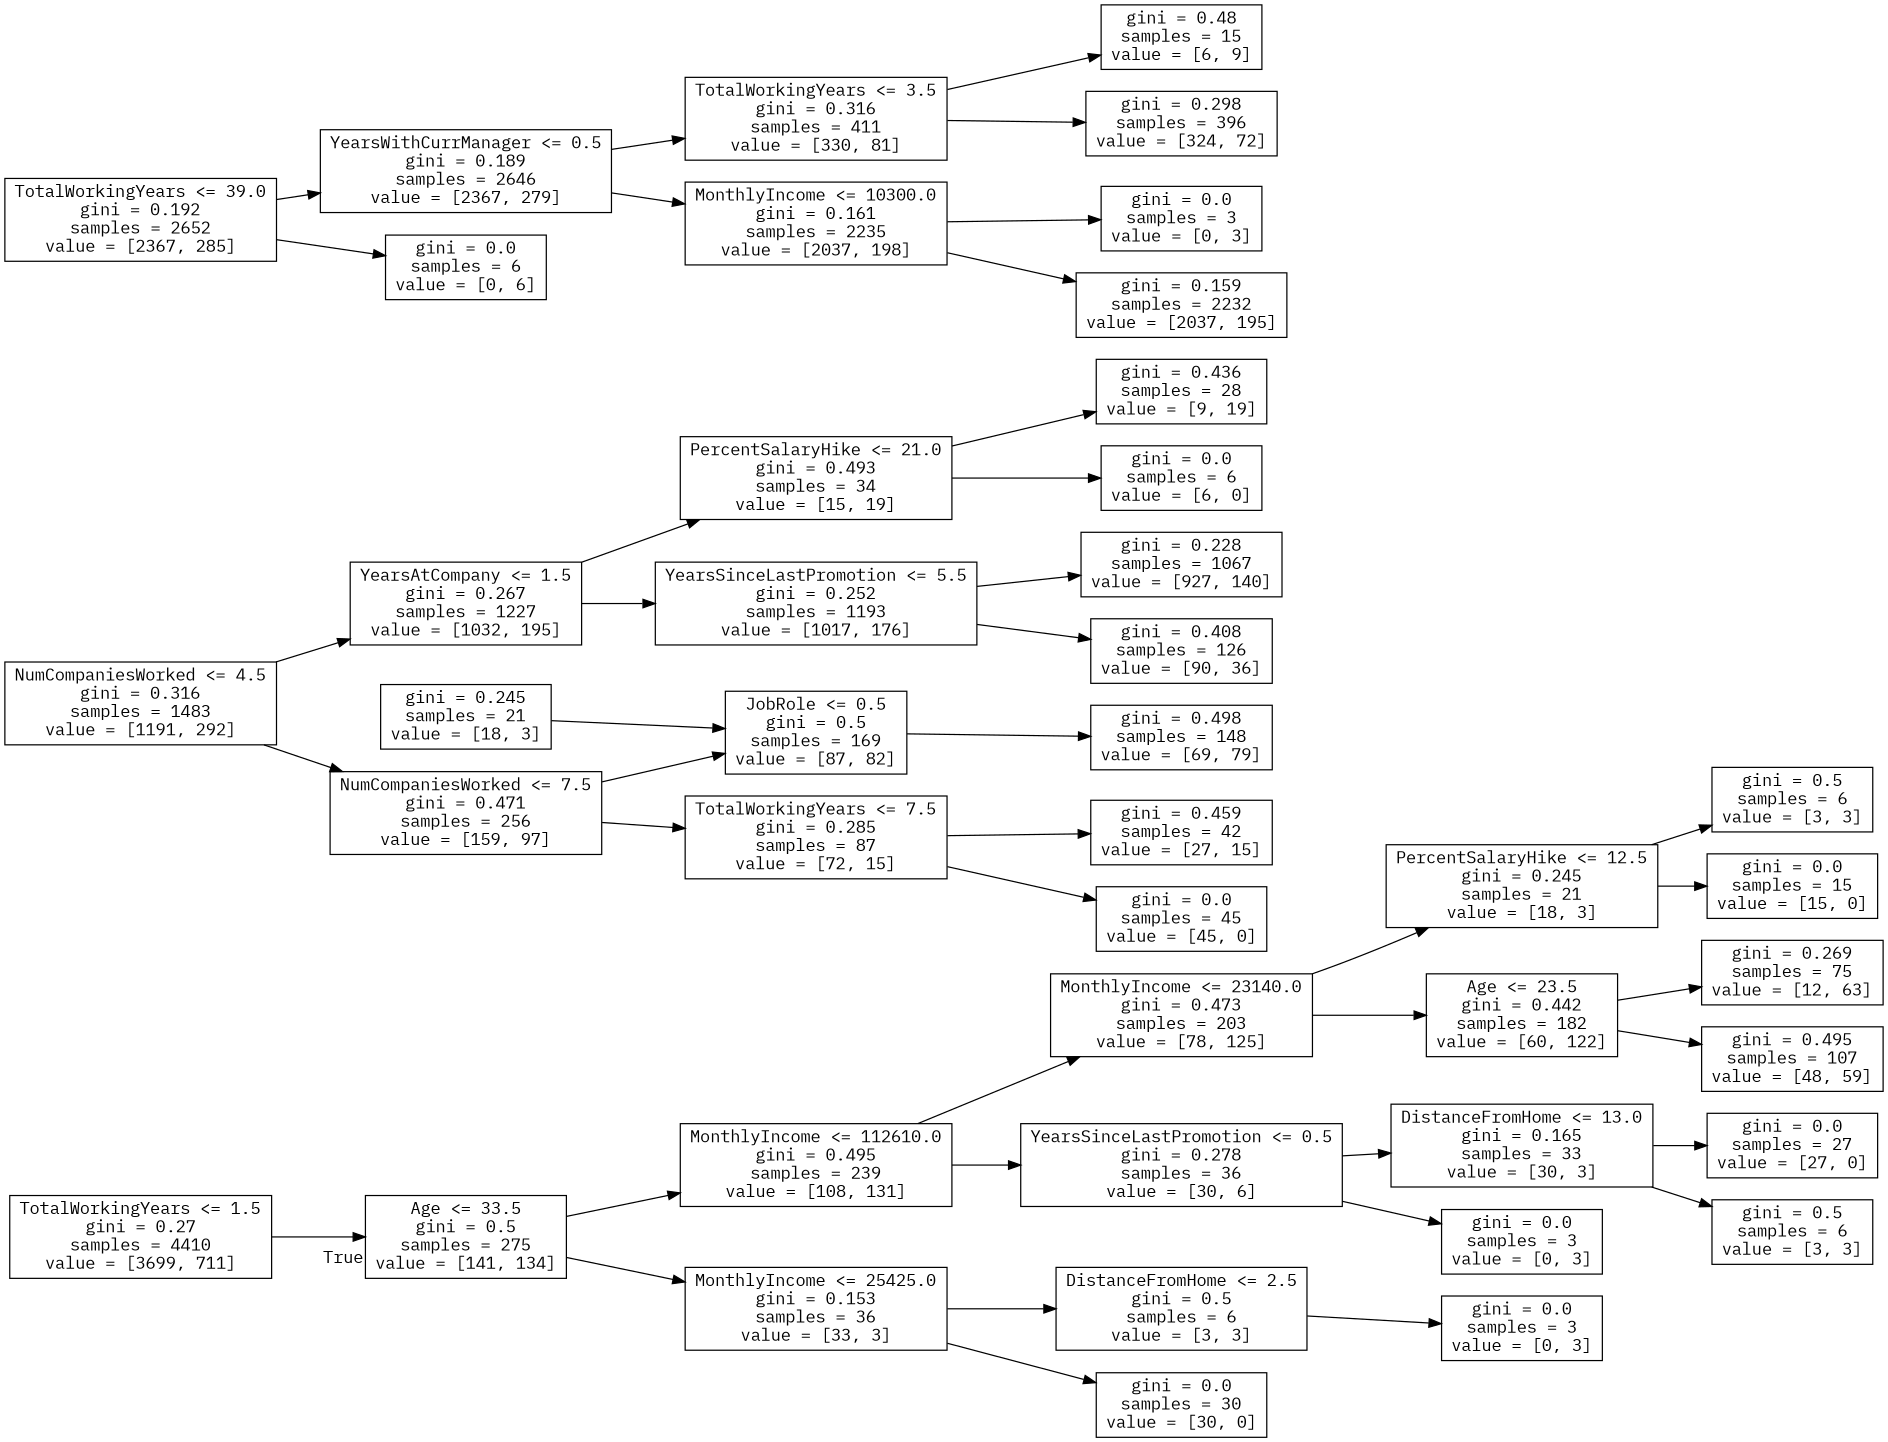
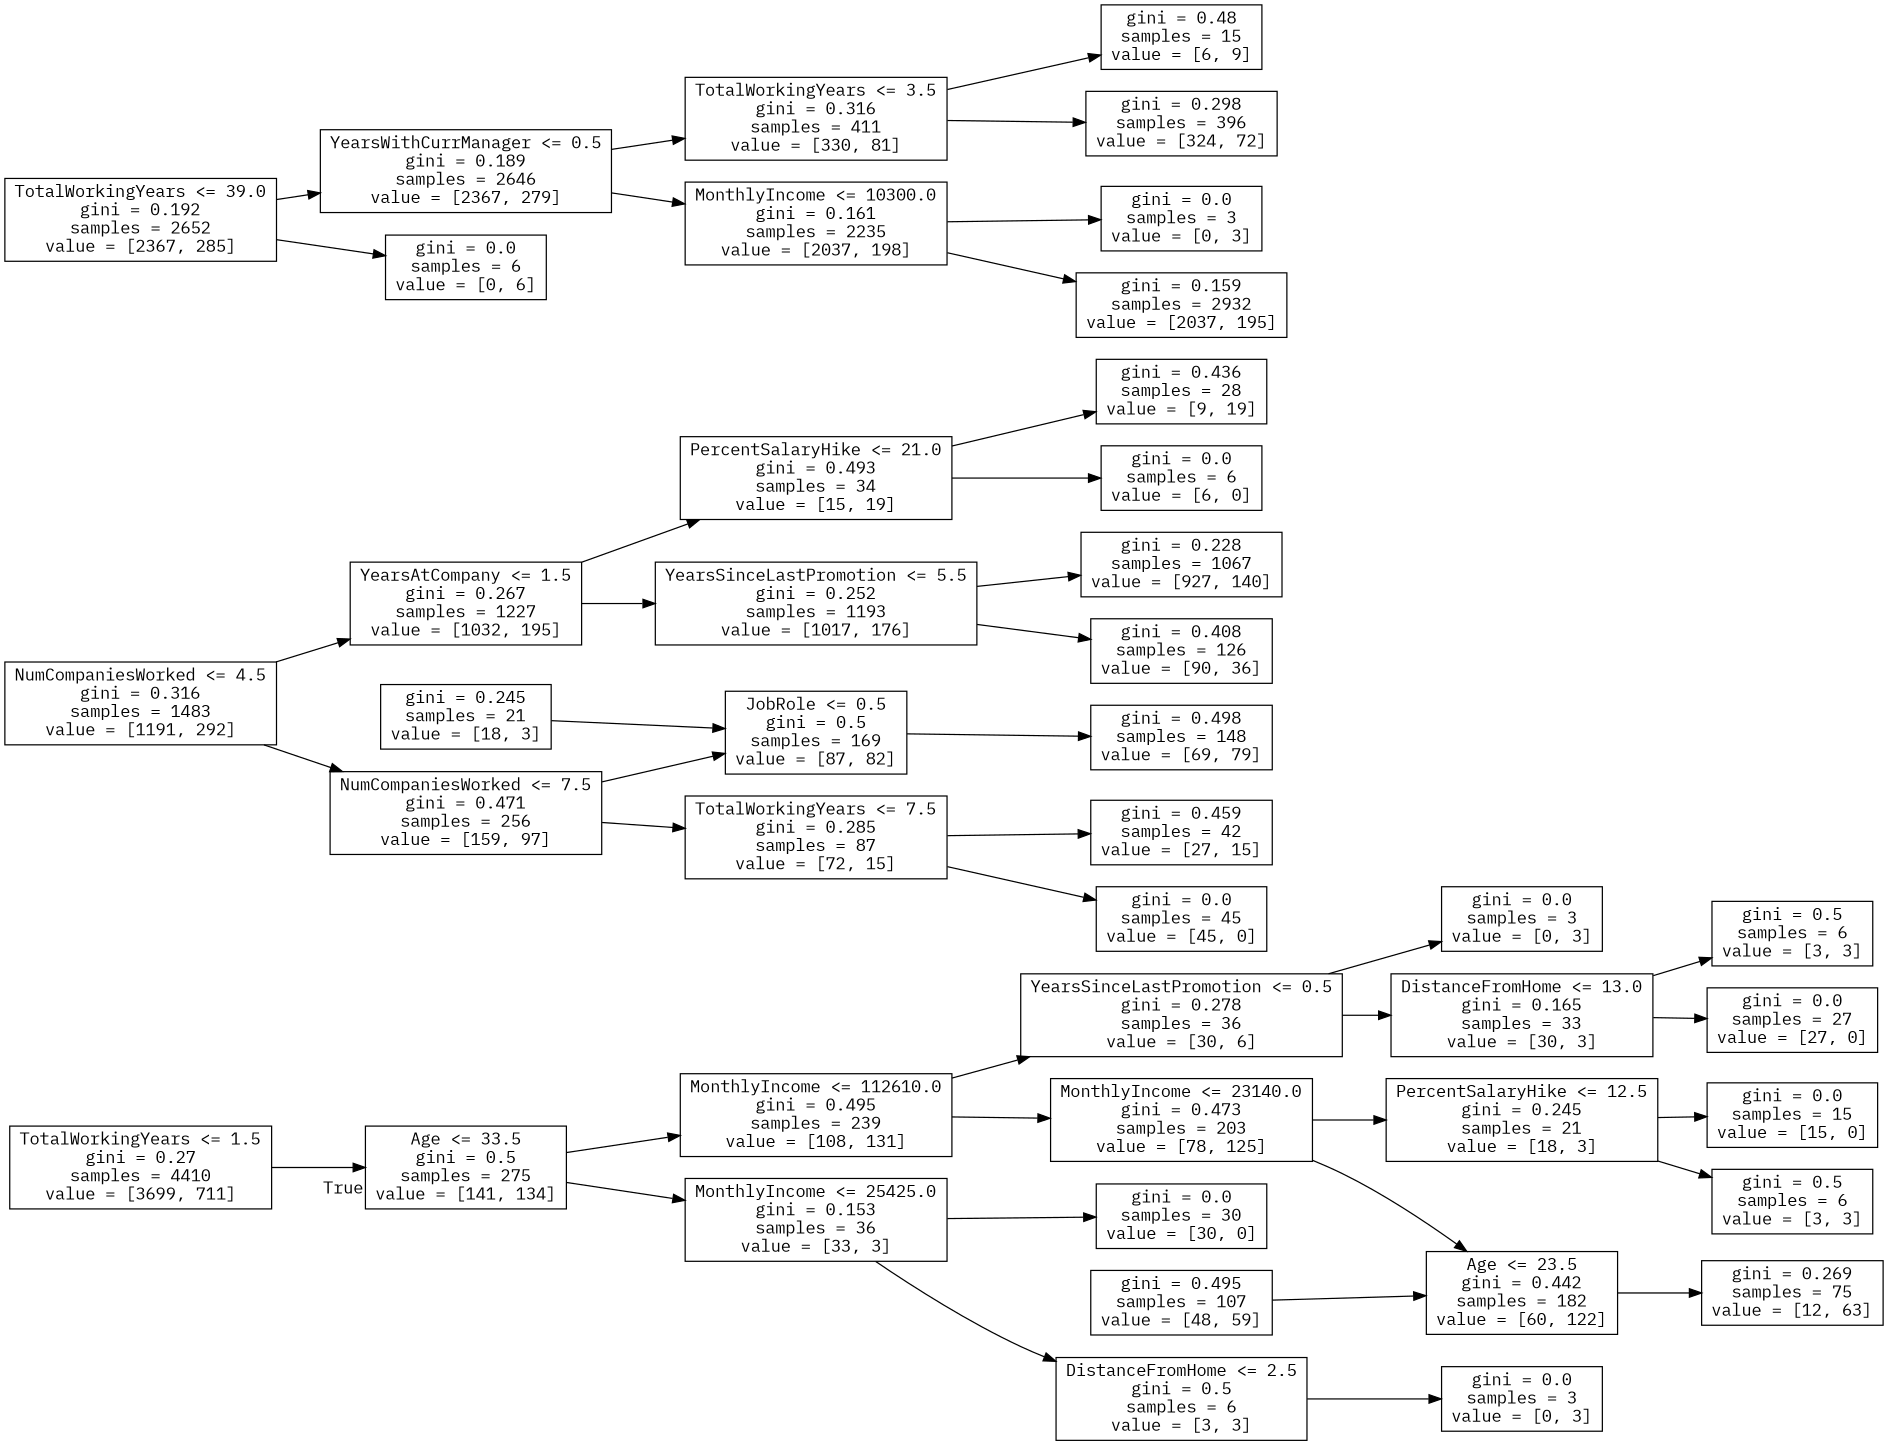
(1182, 305) -> (1182, 305)
(1654, 1037) -> (1343, 1298)
